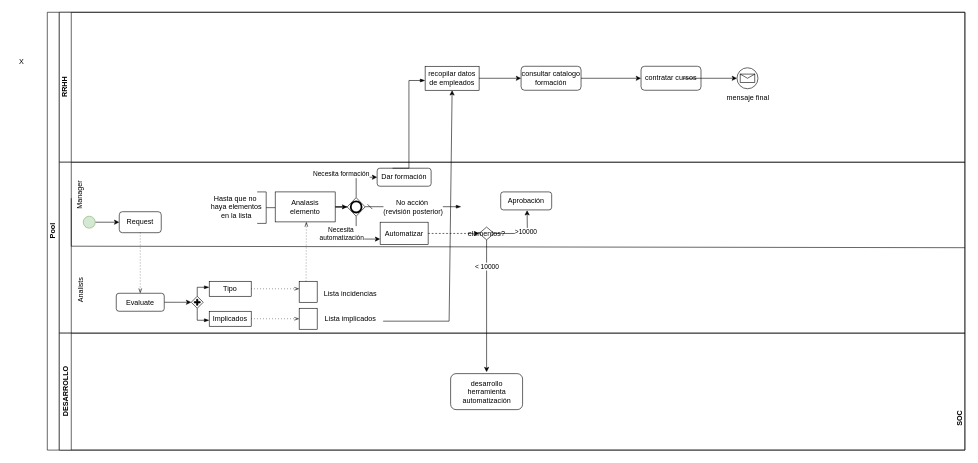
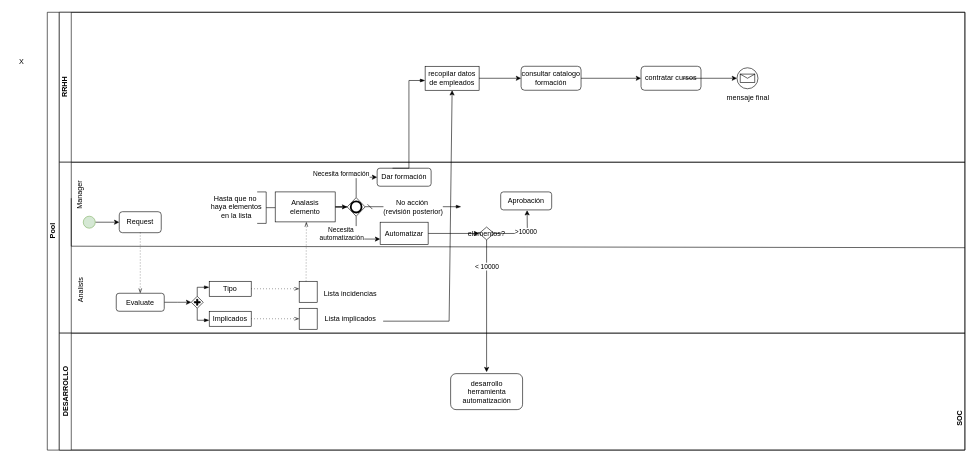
(452, 234) -> (452, 234)
